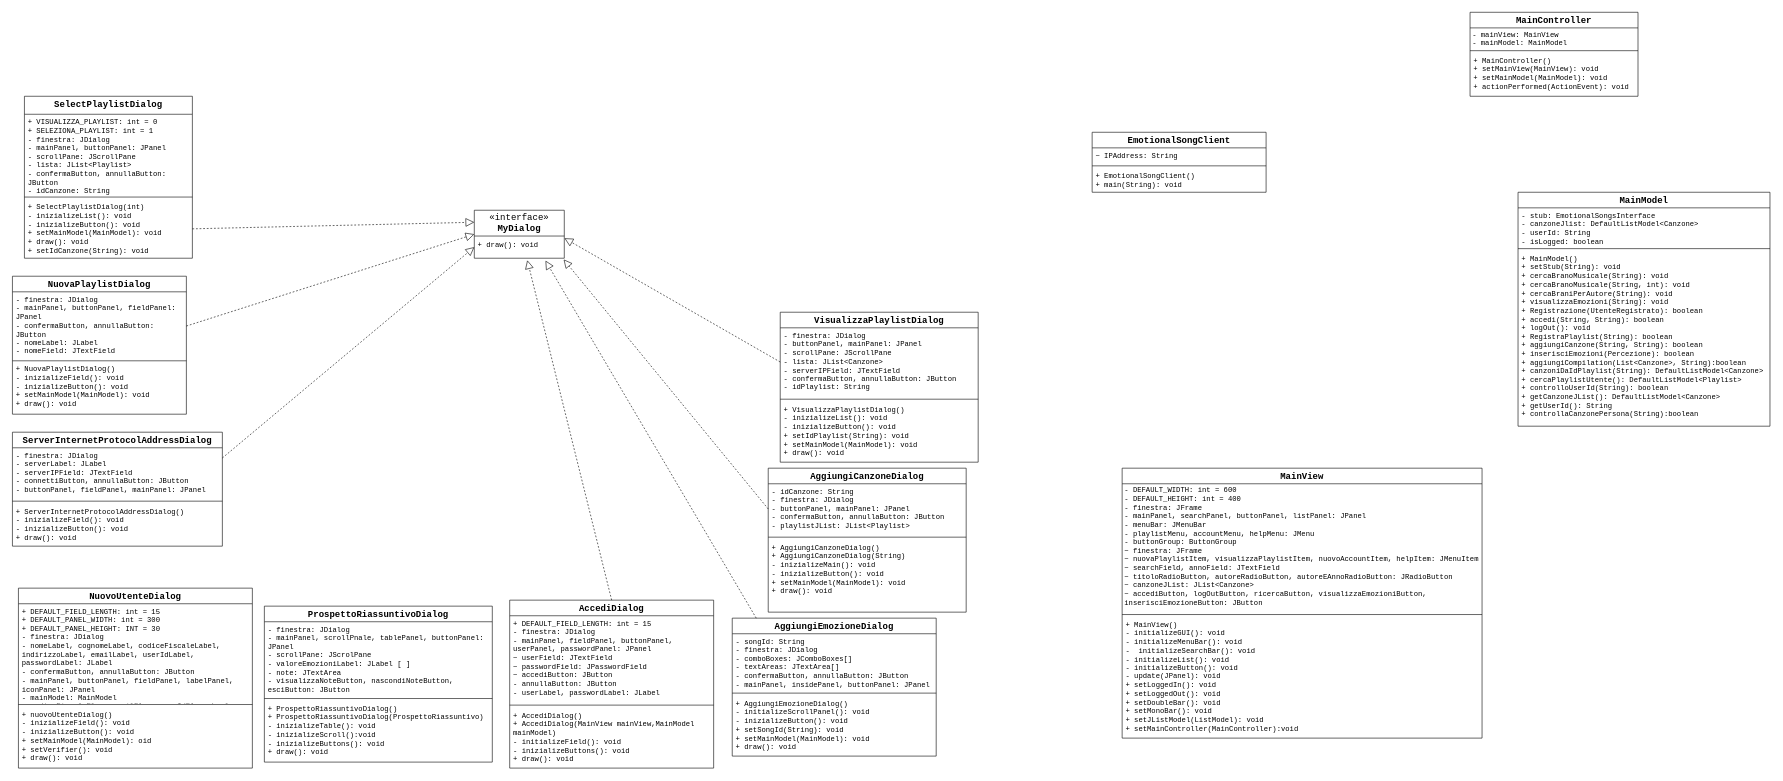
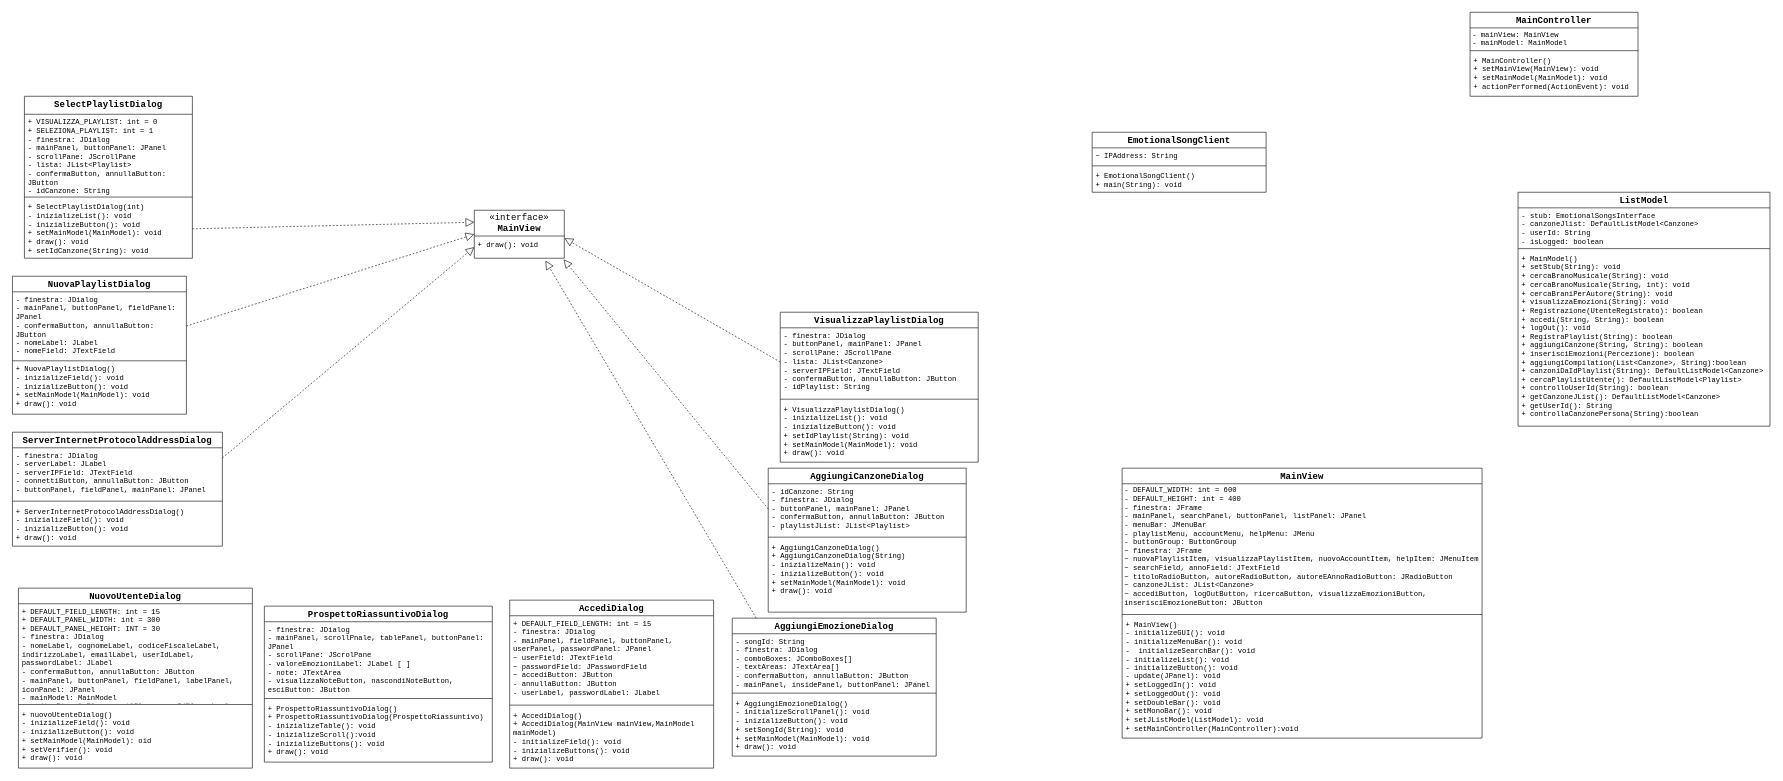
(1644, 201) -> (1644, 201)
(519, 224) -> (519, 224)
(571, 435) -> none
